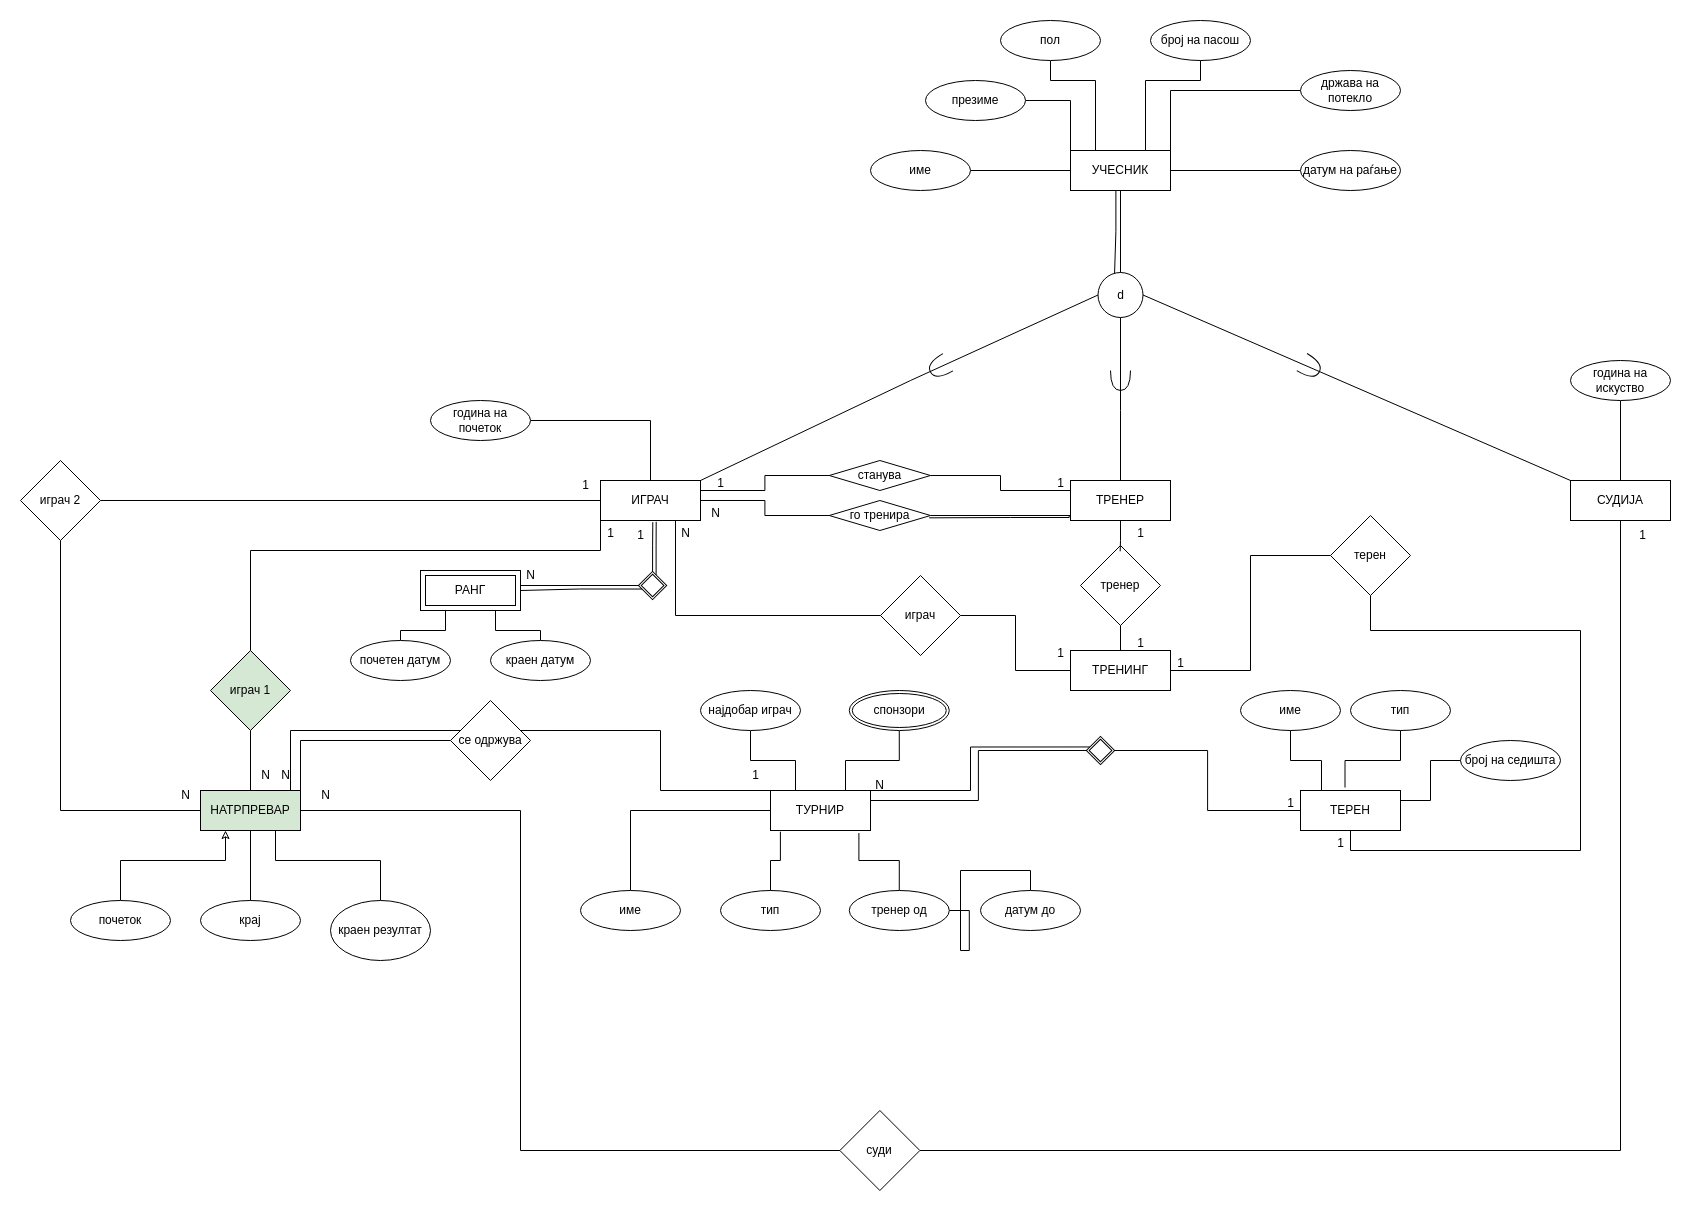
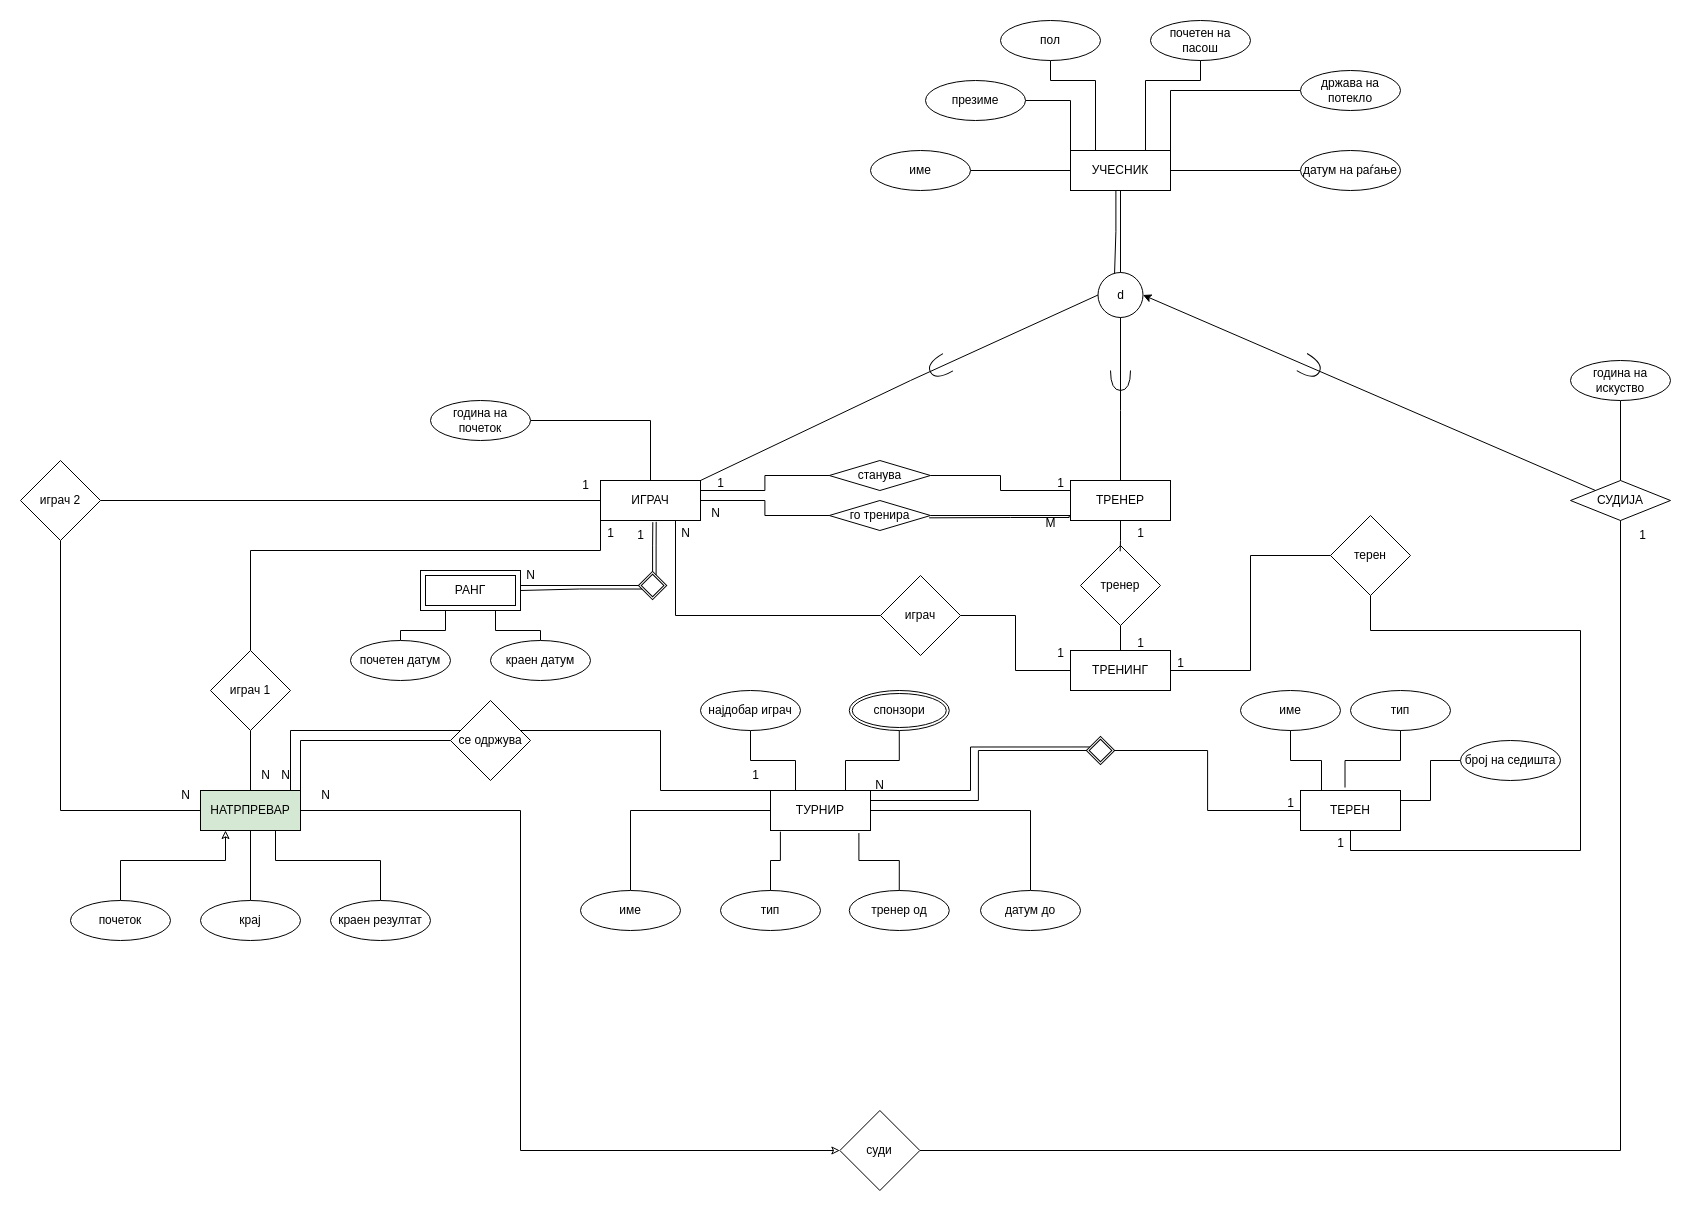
(1201, 41) -> (1201, 41)
(1147, 297) -> (1150, 298)
(1621, 501) -> (1621, 501)
none -> (1051, 524)
(251, 691) -> (251, 691)
(961, 909) -> (982, 811)
(381, 931) -> (381, 921)
(834, 1151) -> (832, 1151)
